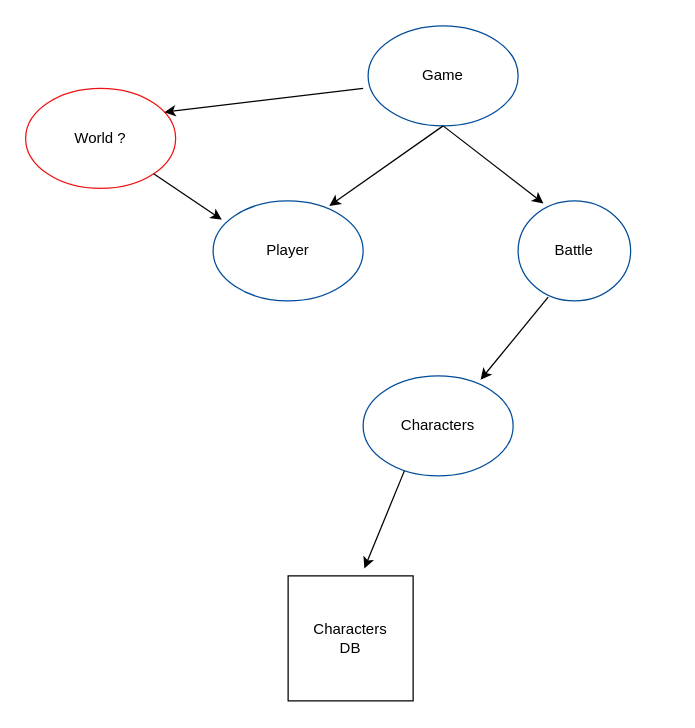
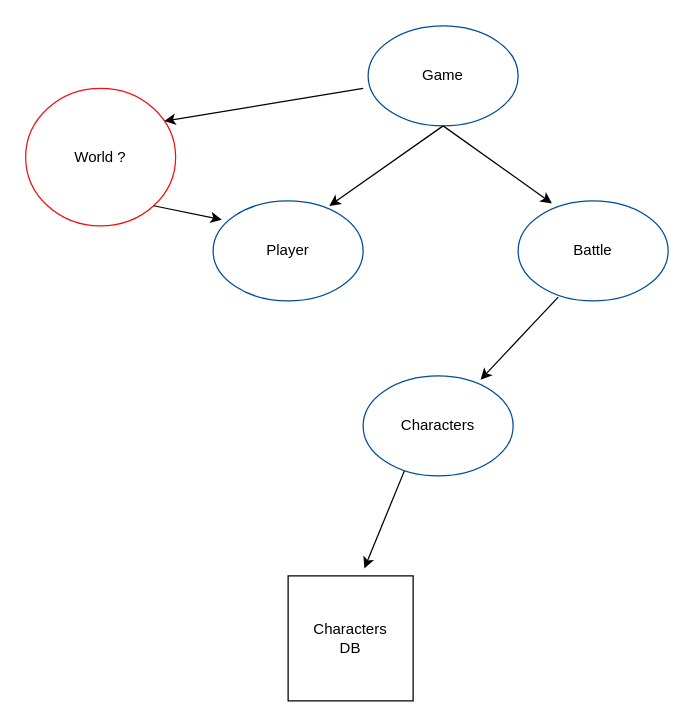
(101, 138) -> (101, 157)
(574, 251) -> (593, 251)
